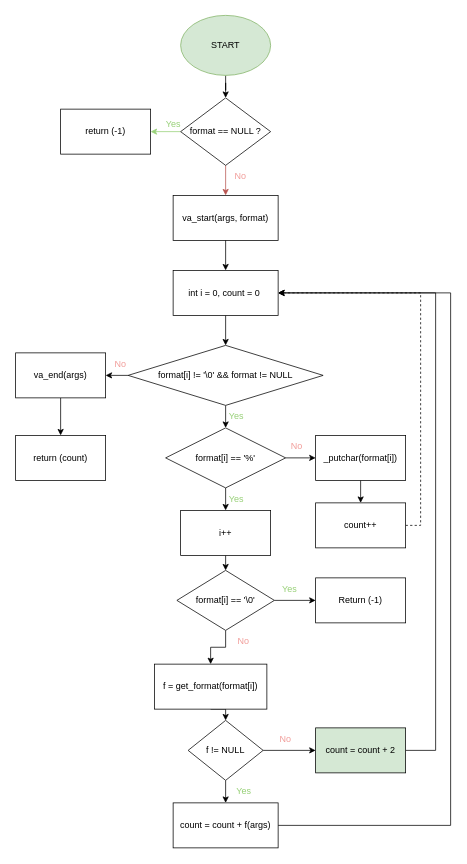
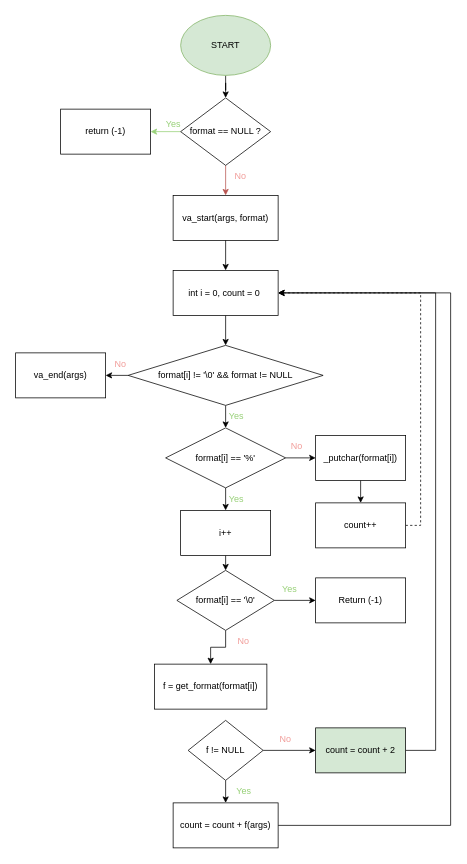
(60, 414) -> none
(60, 458) -> none
(225, 711) -> none
